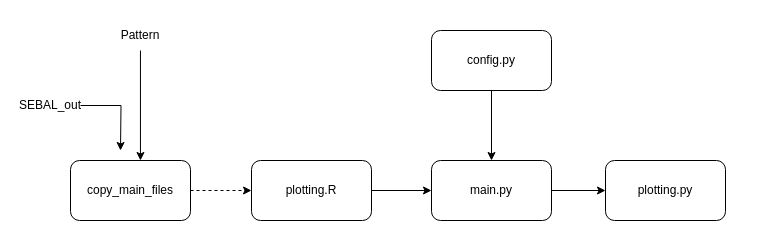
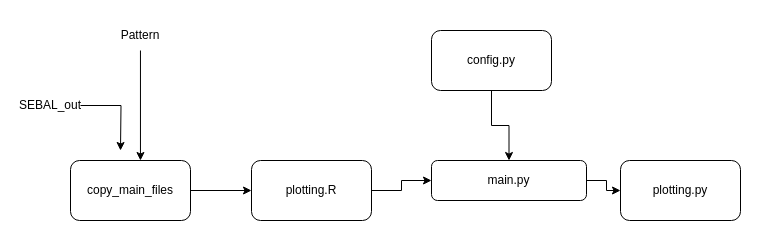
(218, 191) -> (218, 191)
(492, 191) -> (509, 181)
(666, 191) -> (681, 191)
